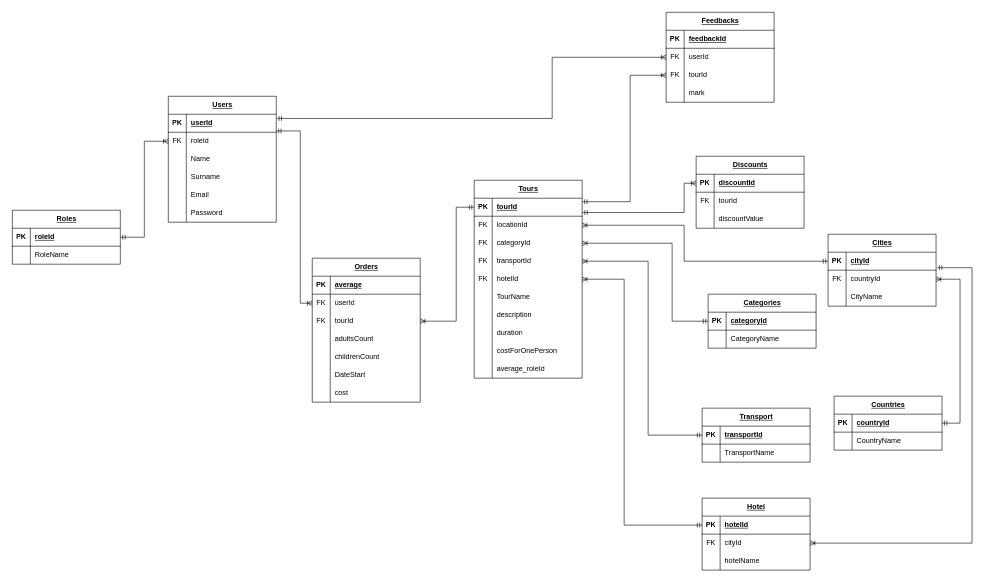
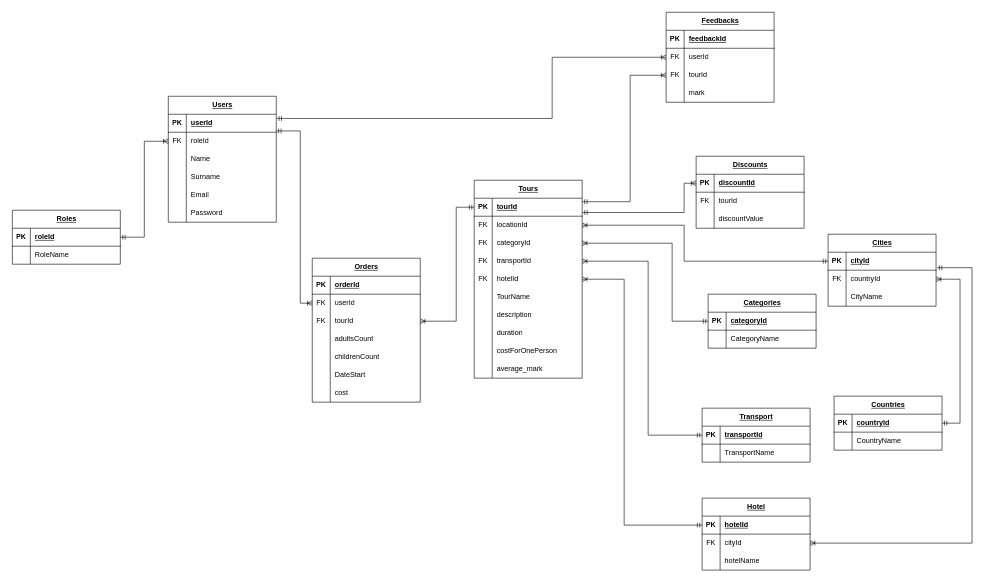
(349, 285) -> (349, 285)
(524, 369) -> (521, 369)
